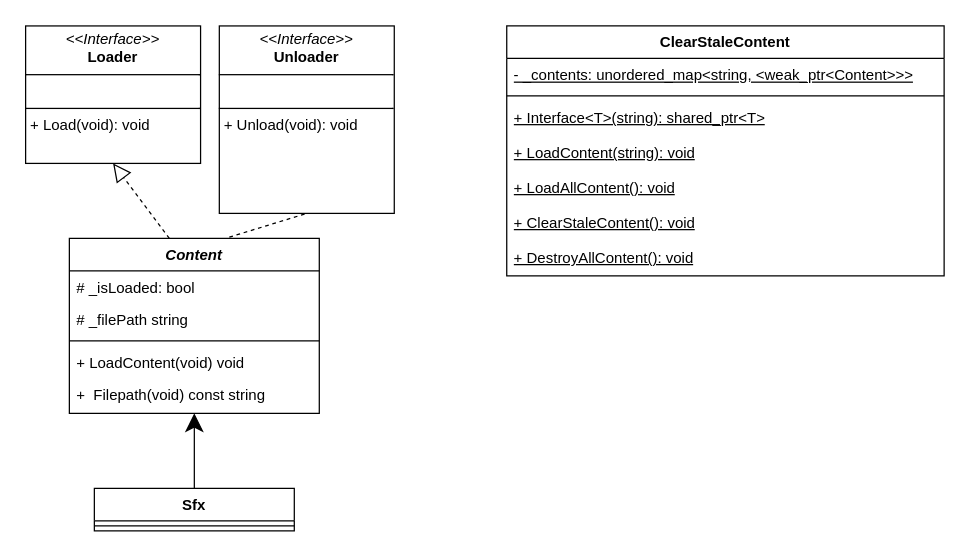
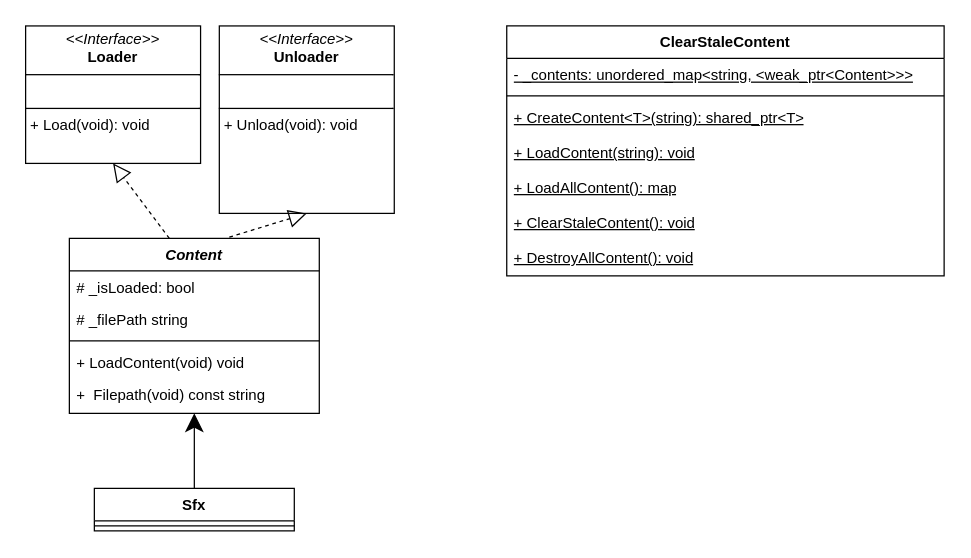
(662, 118) -> (679, 118)
(603, 188) -> (601, 188)
(296, 216) -> (288, 219)
